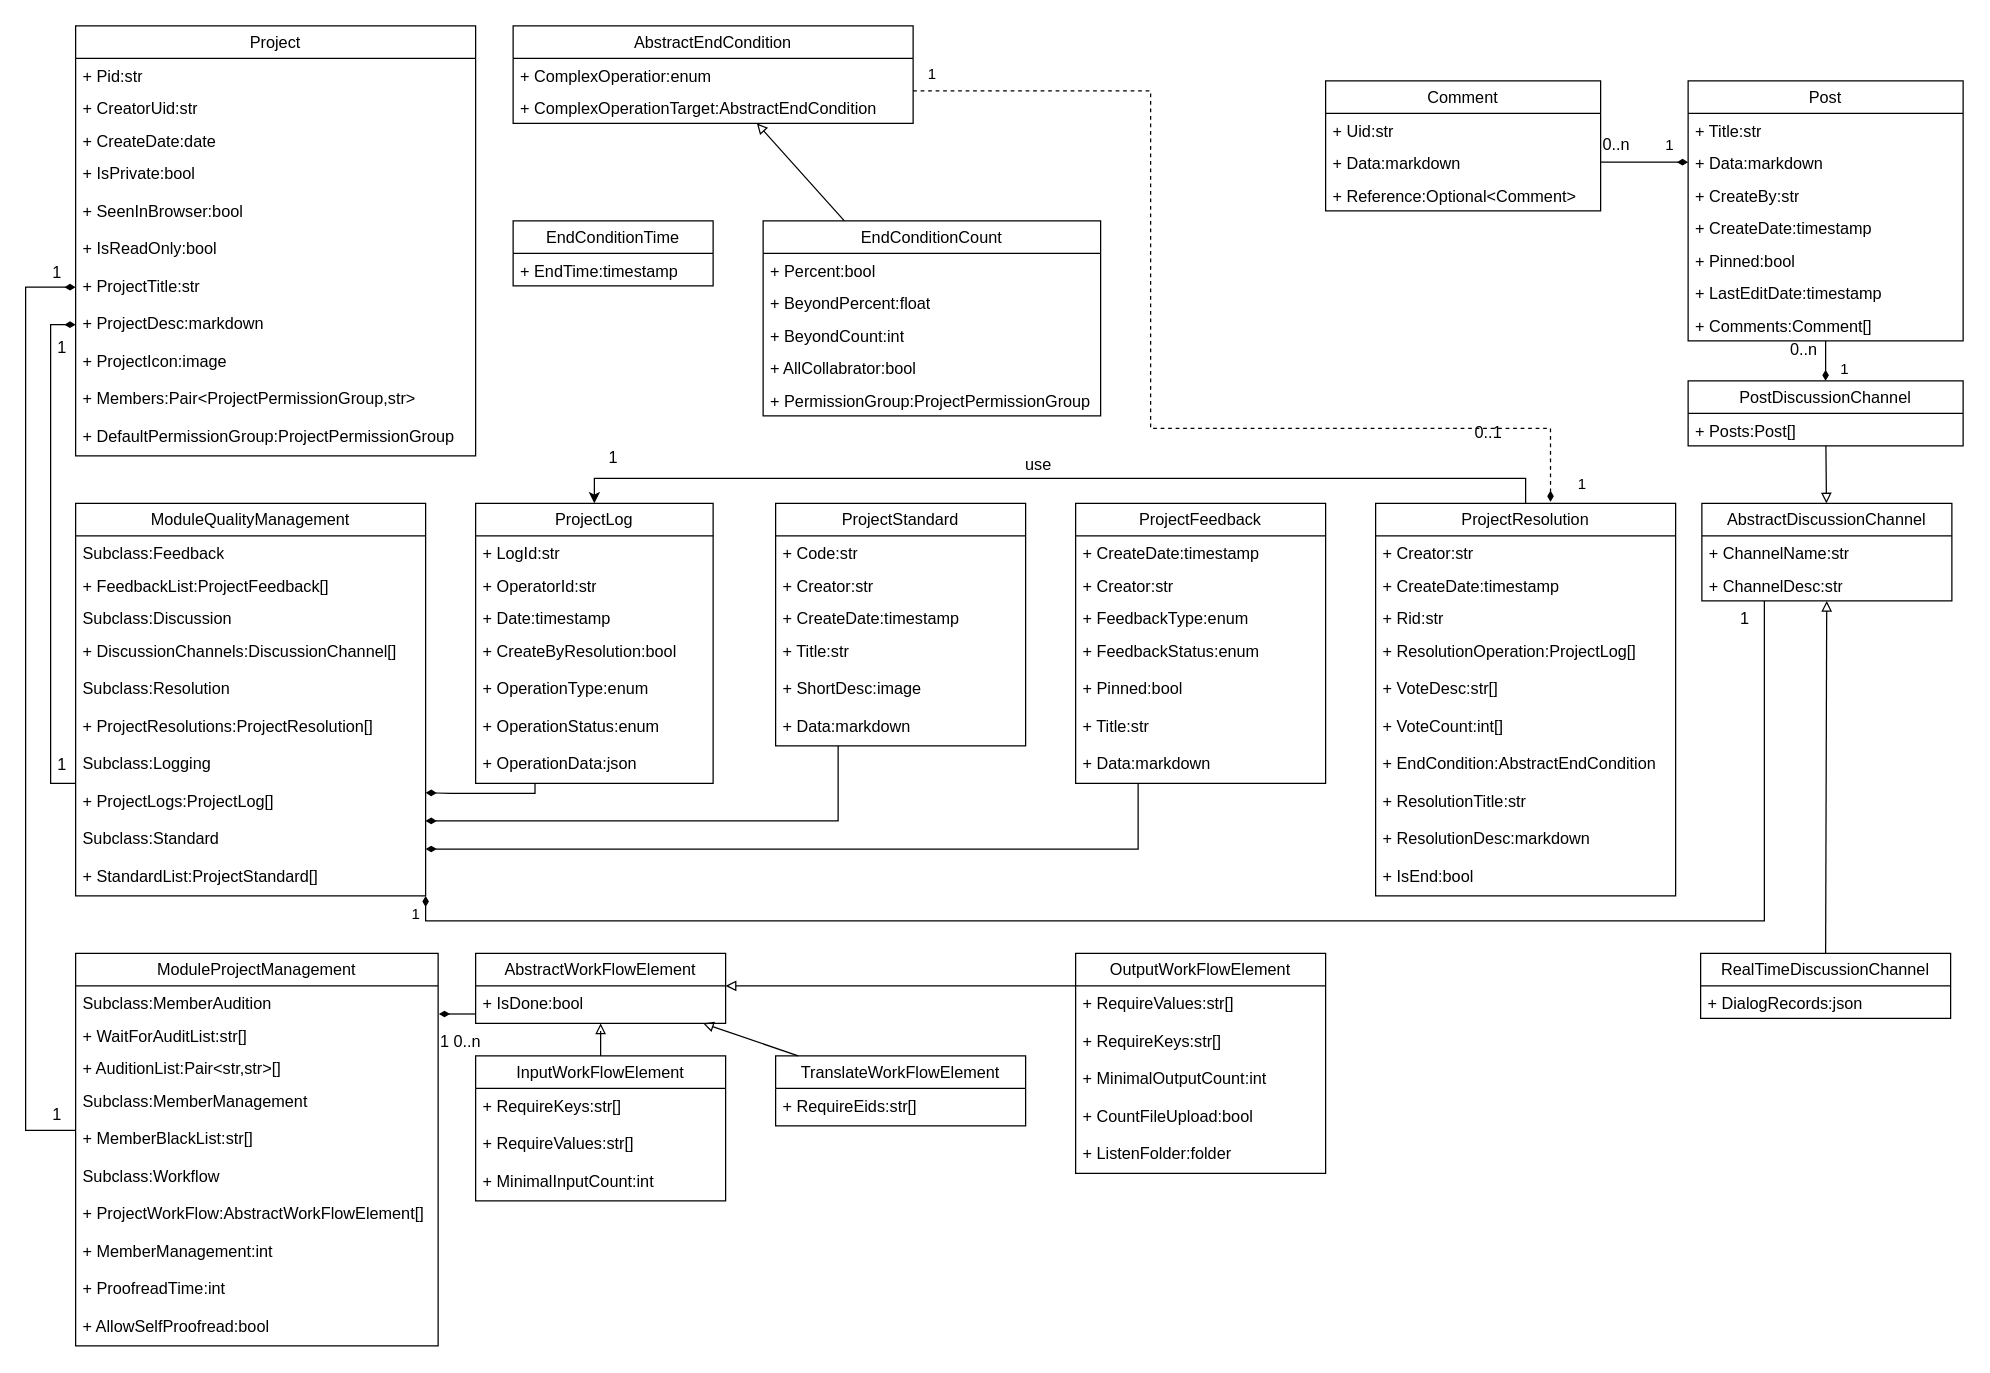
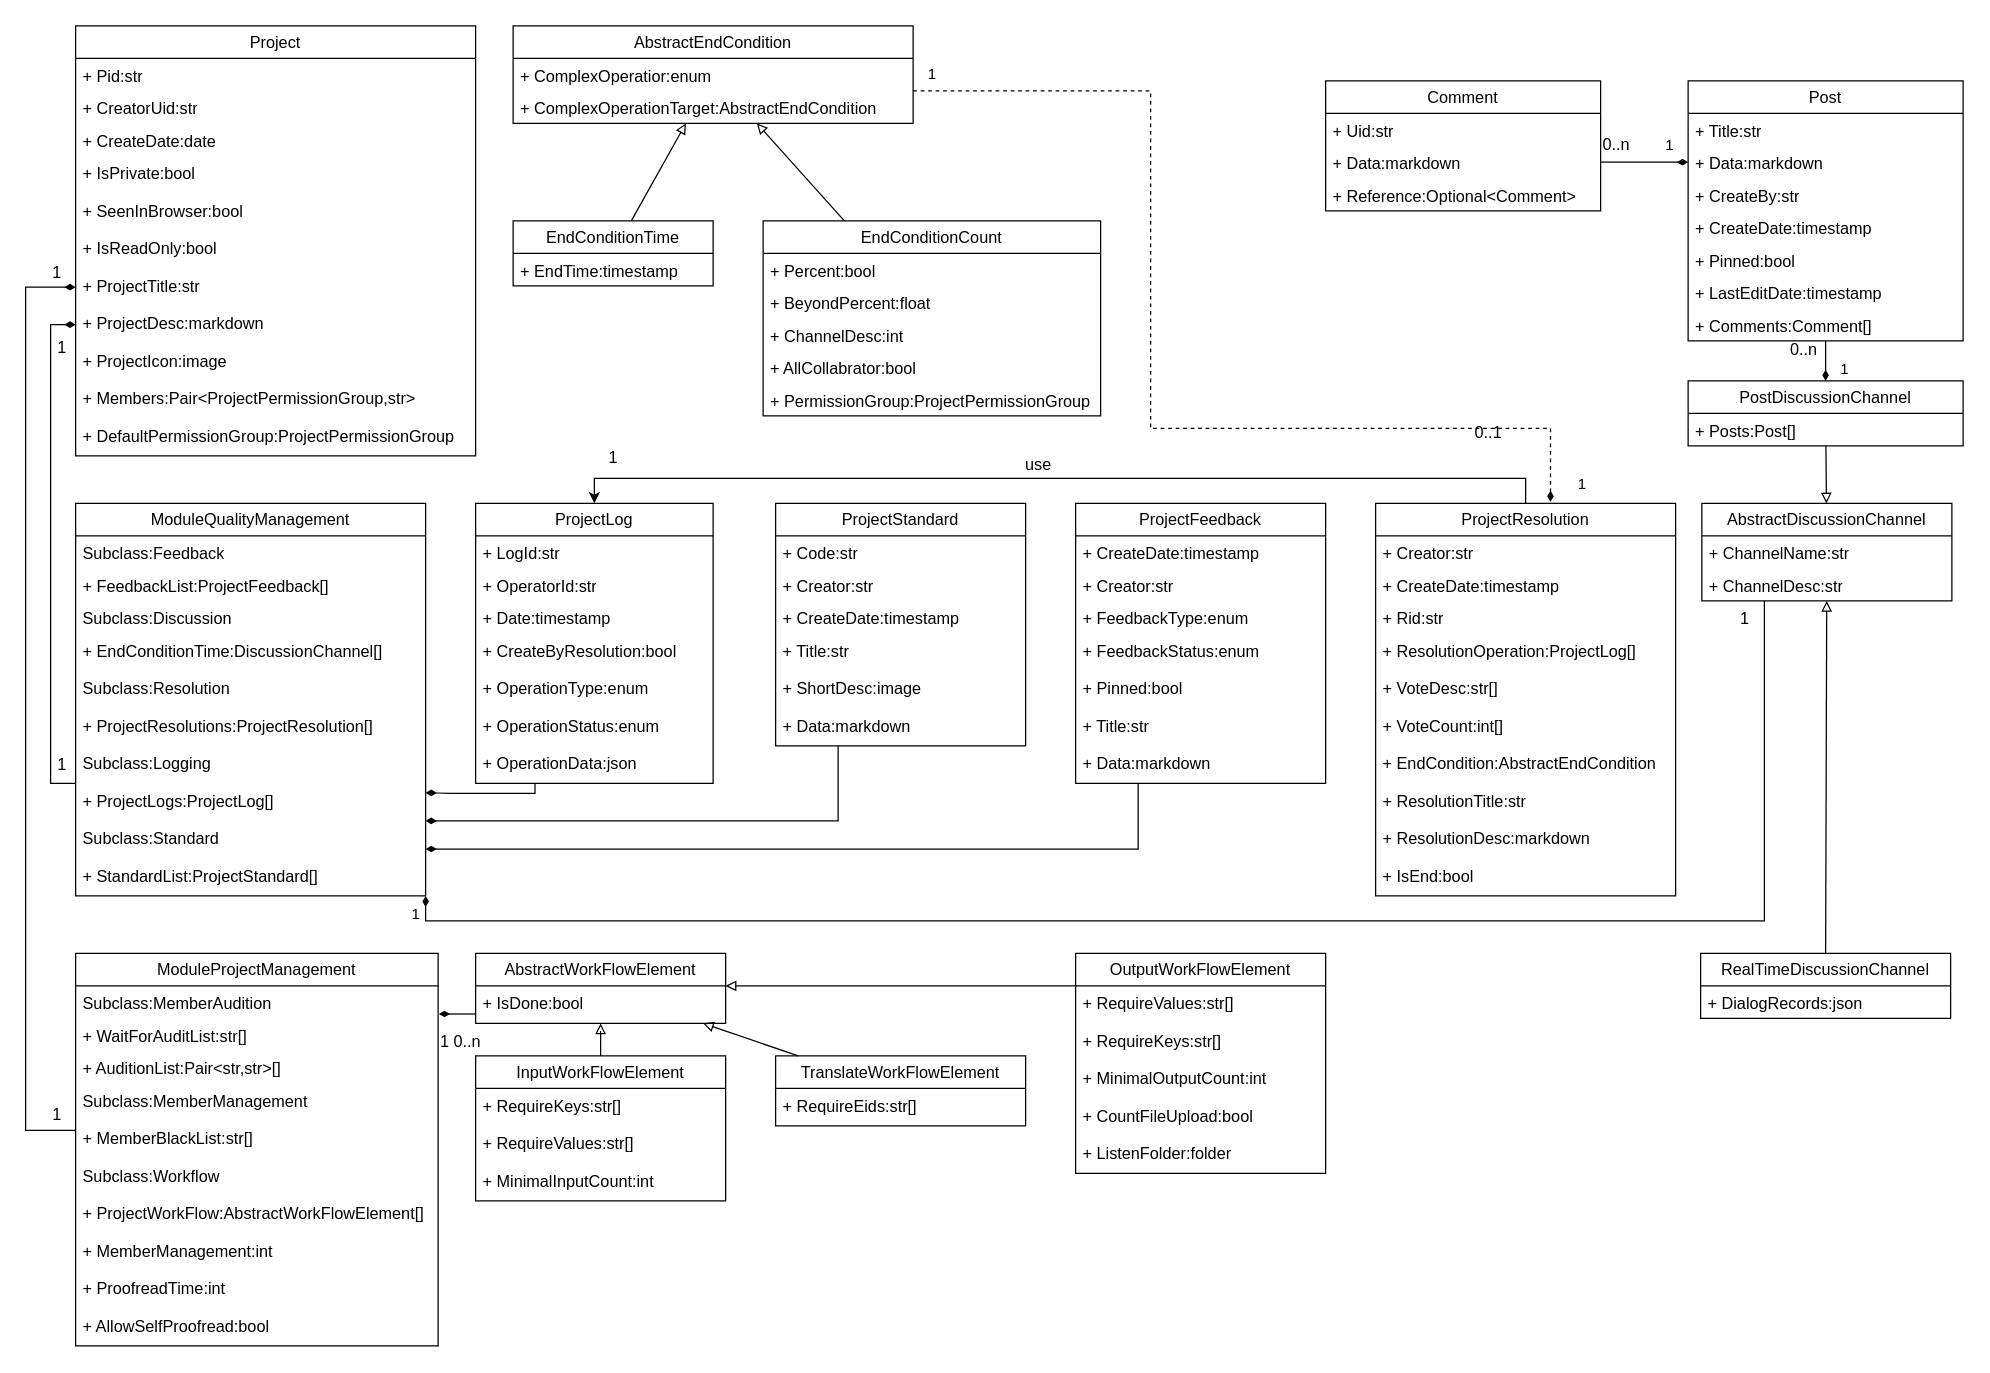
none -> (657, 175)
(842, 337) -> (840, 337)
(248, 652) -> (239, 652)
